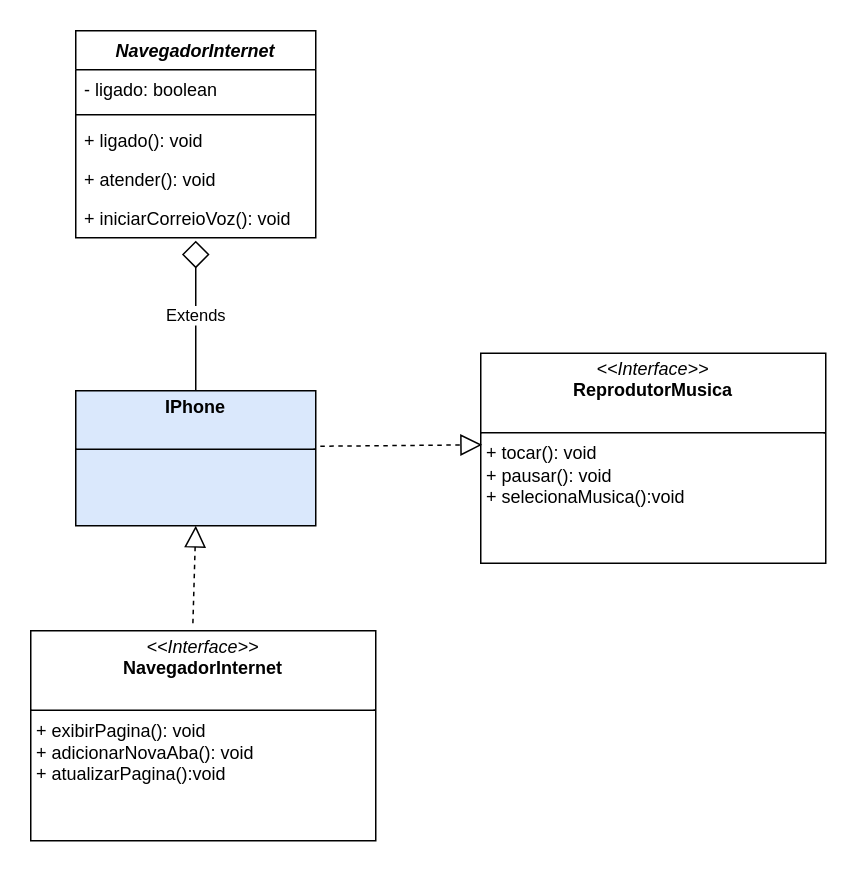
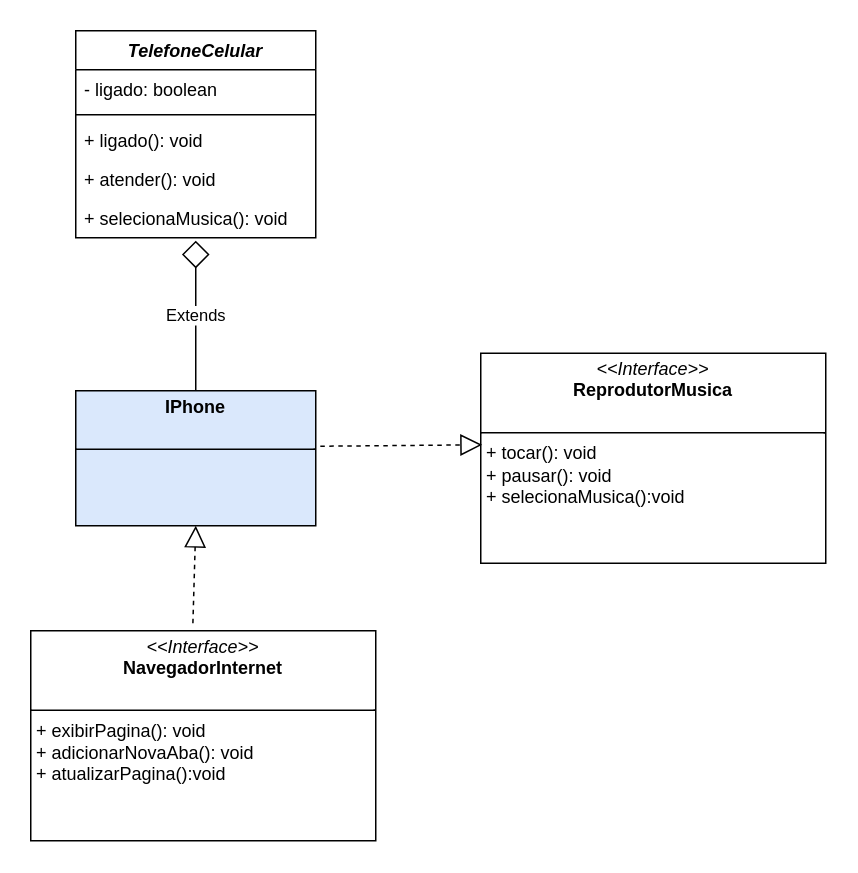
(196, 52) -> (196, 52)
(197, 231) -> (194, 220)
